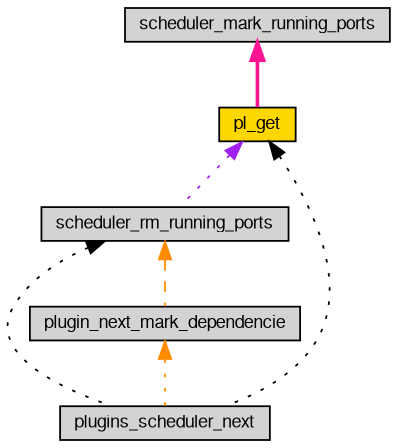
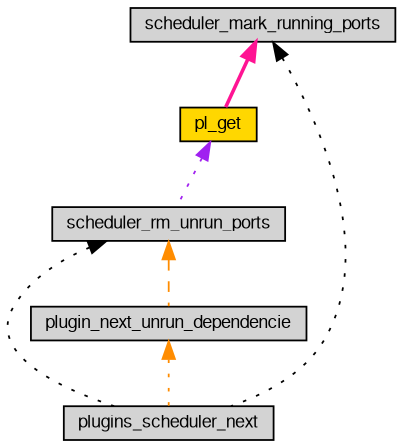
(165, 224) -> (169, 224)
(328, 301) -> (345, 253)
(165, 324) -> (169, 324)
